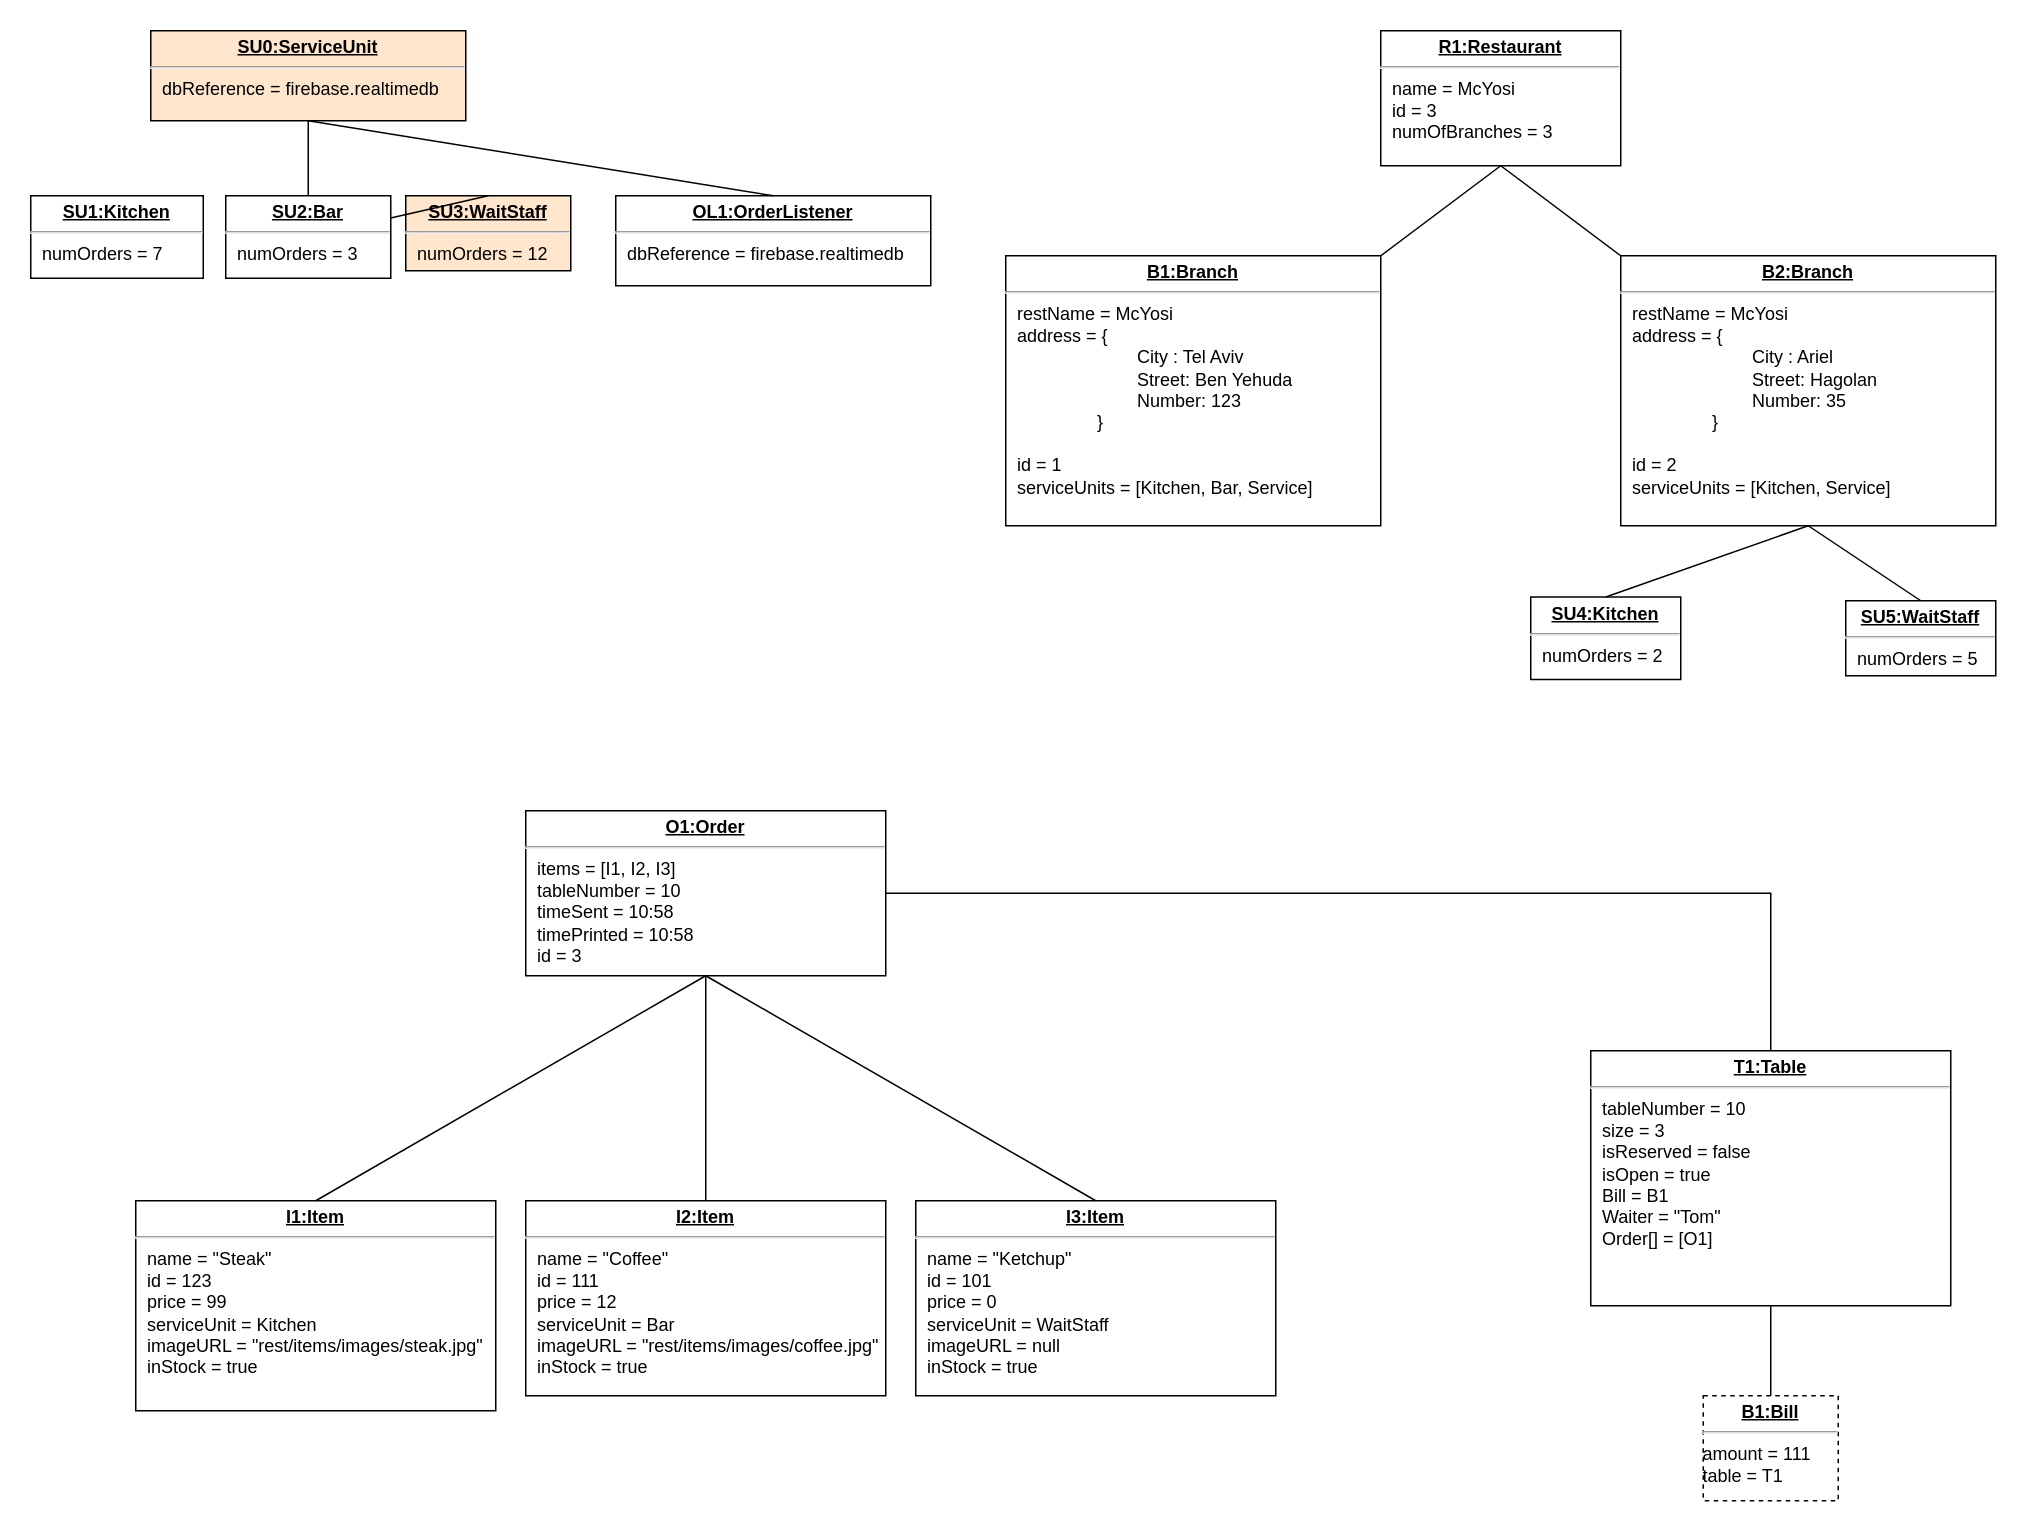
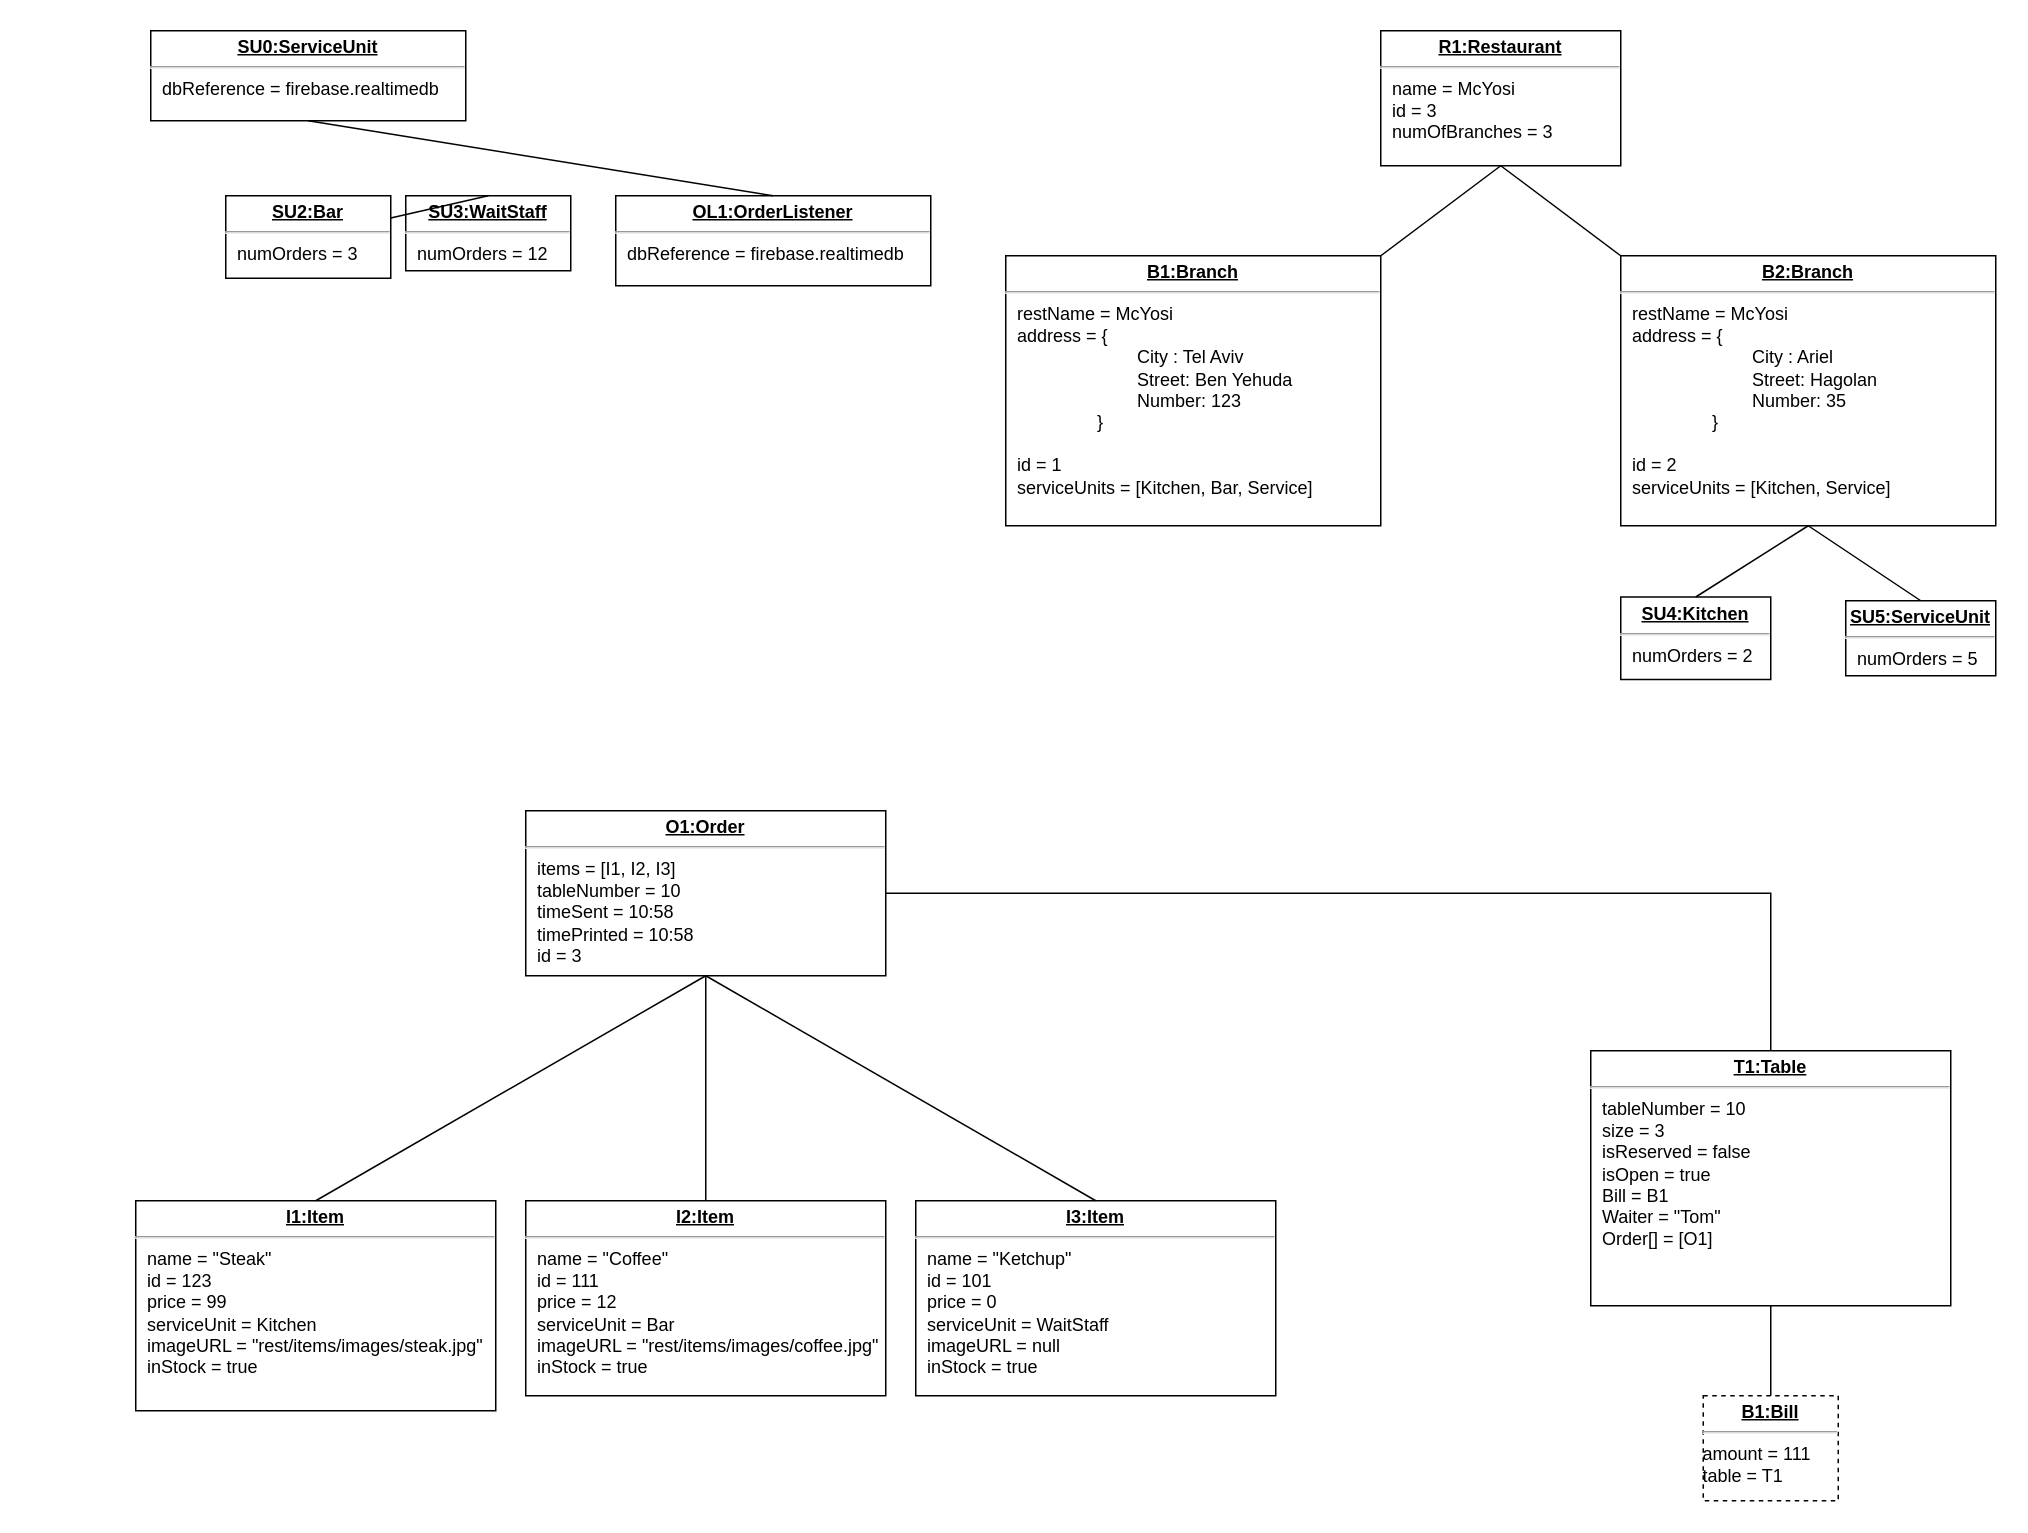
(308, 76) -> (308, 76)
(308, 160) -> none
(488, 233) -> (488, 233)
(117, 237) -> none
(1907, 622) -> (1914, 622)
(1606, 638) -> (1696, 638)
